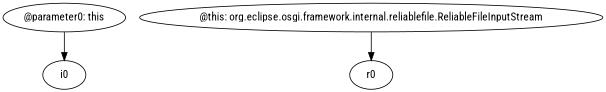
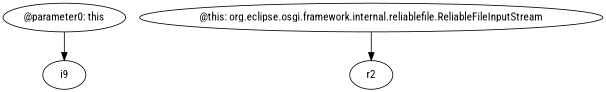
(64, 75) -> (64, 75)
(371, 75) -> (371, 75)
